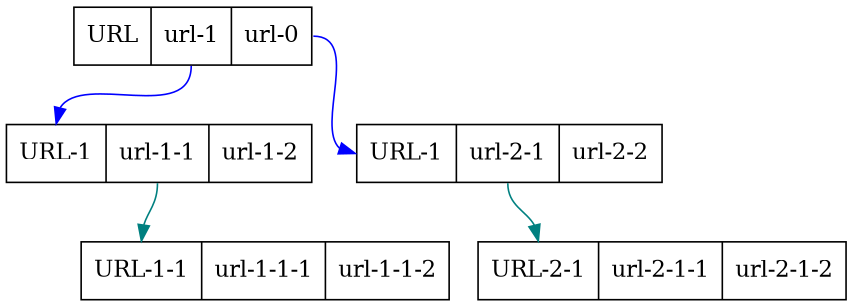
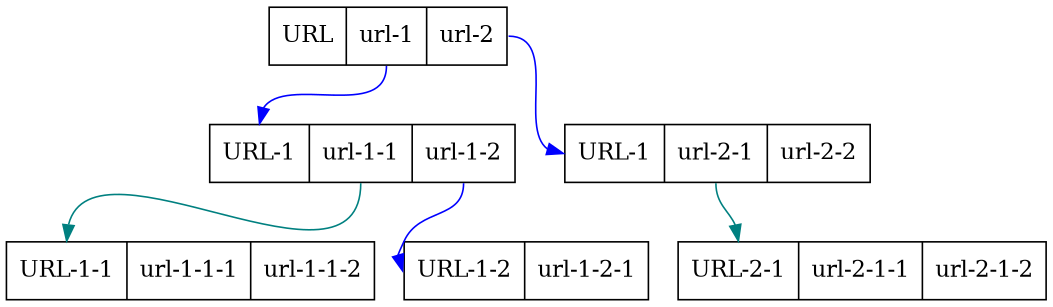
(272, 35) -> (467, 35)
none -> (526, 271)
